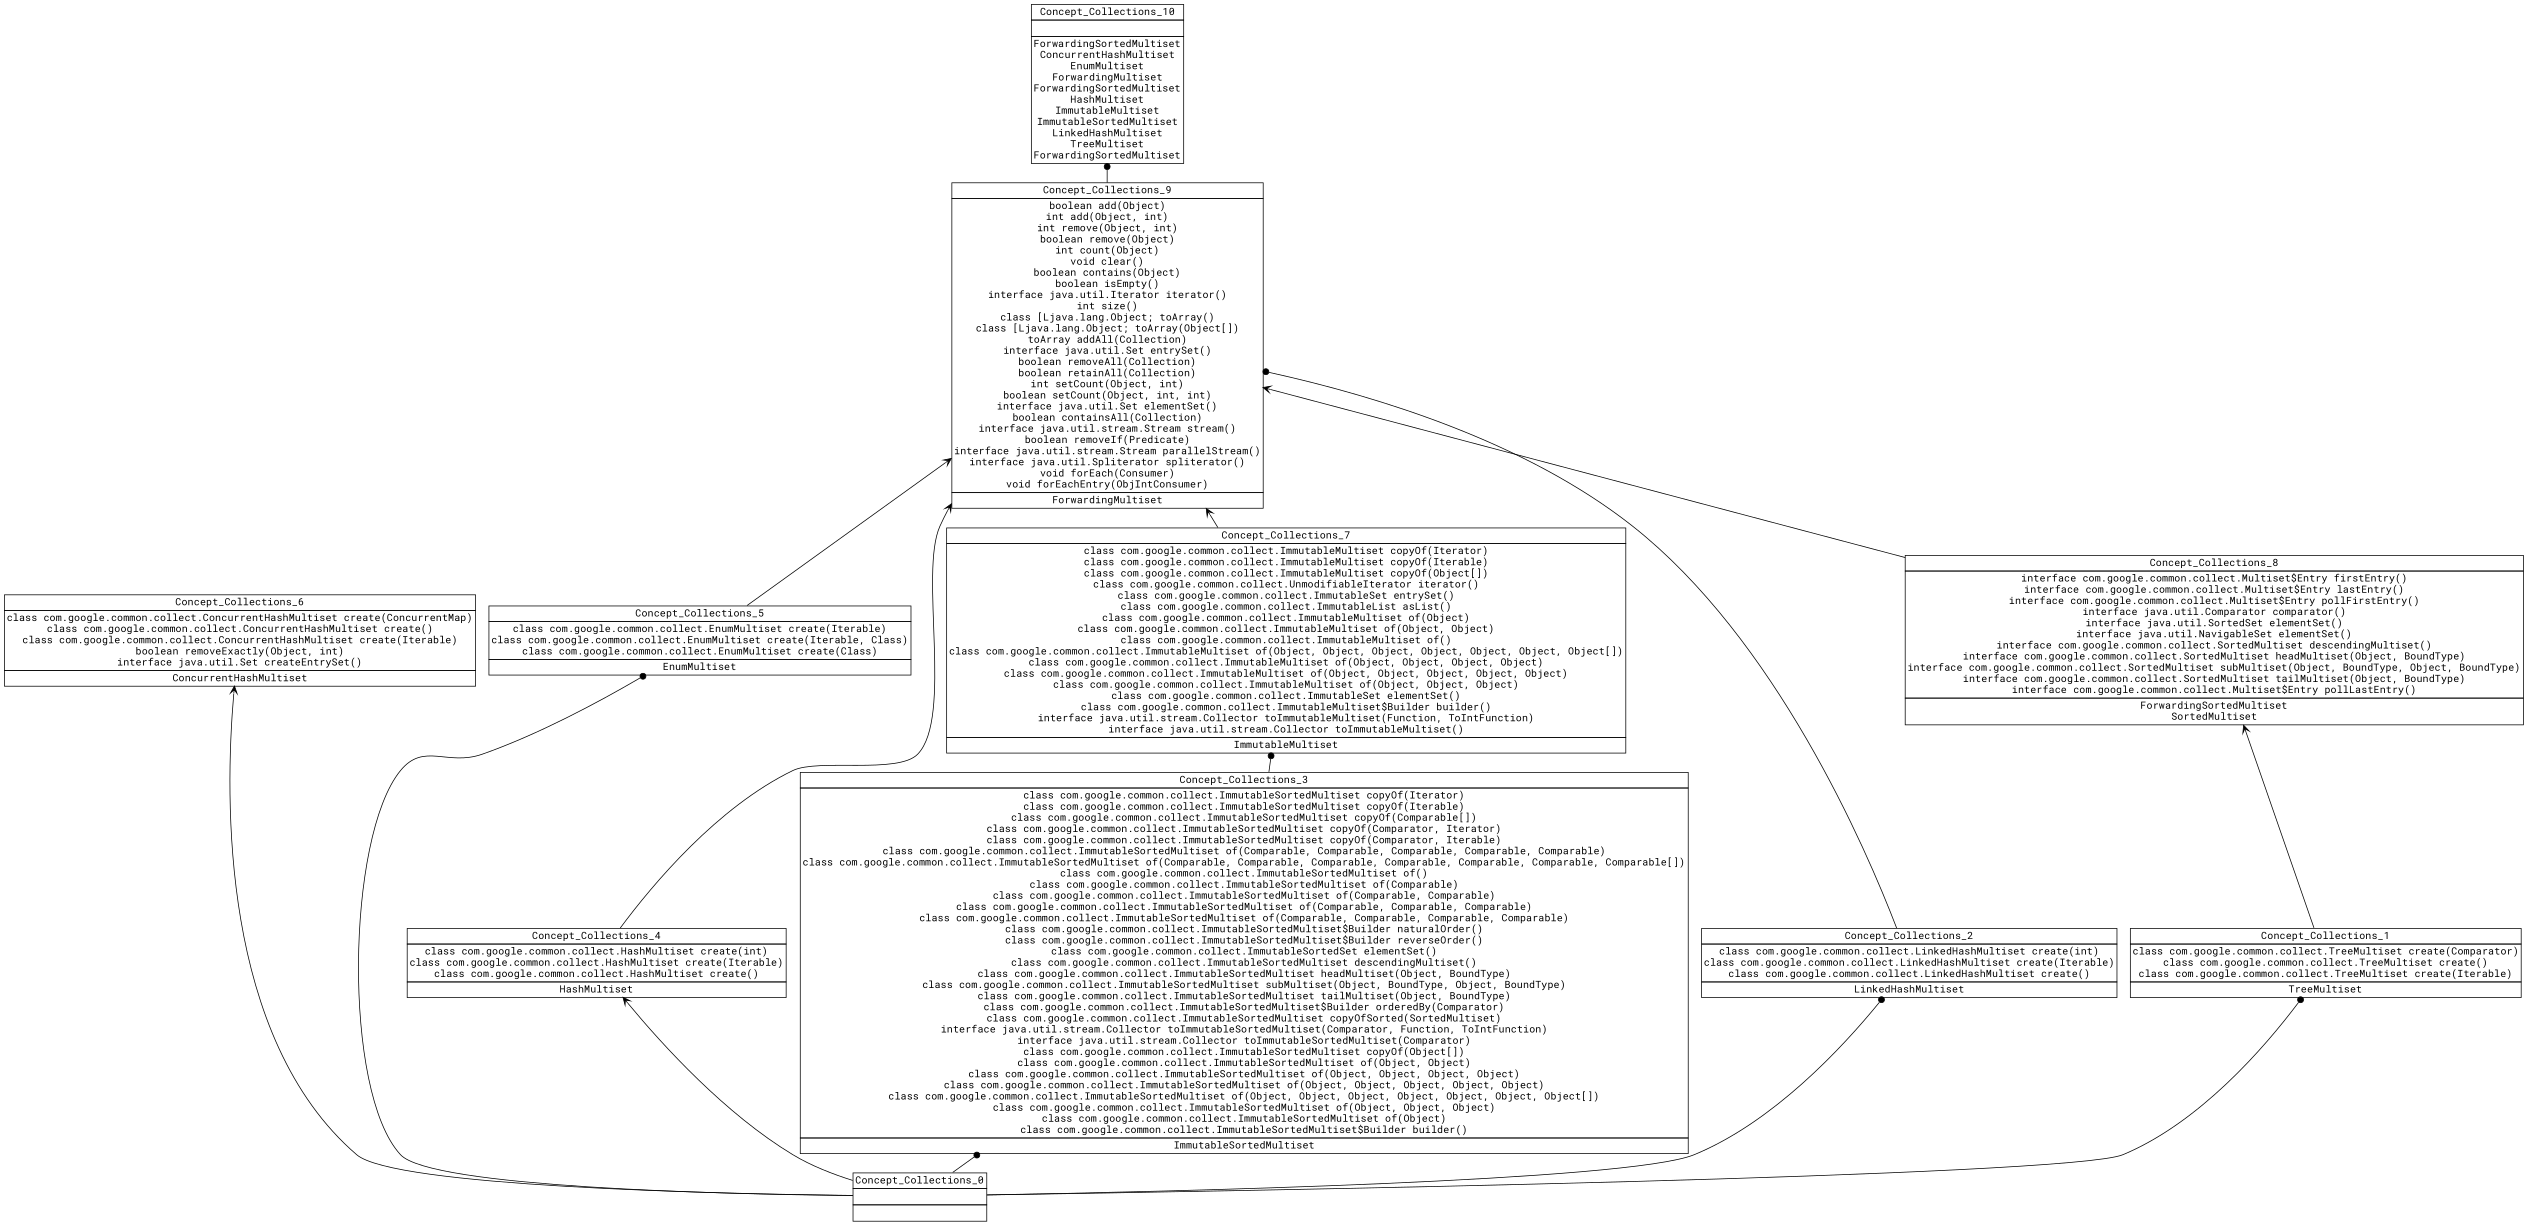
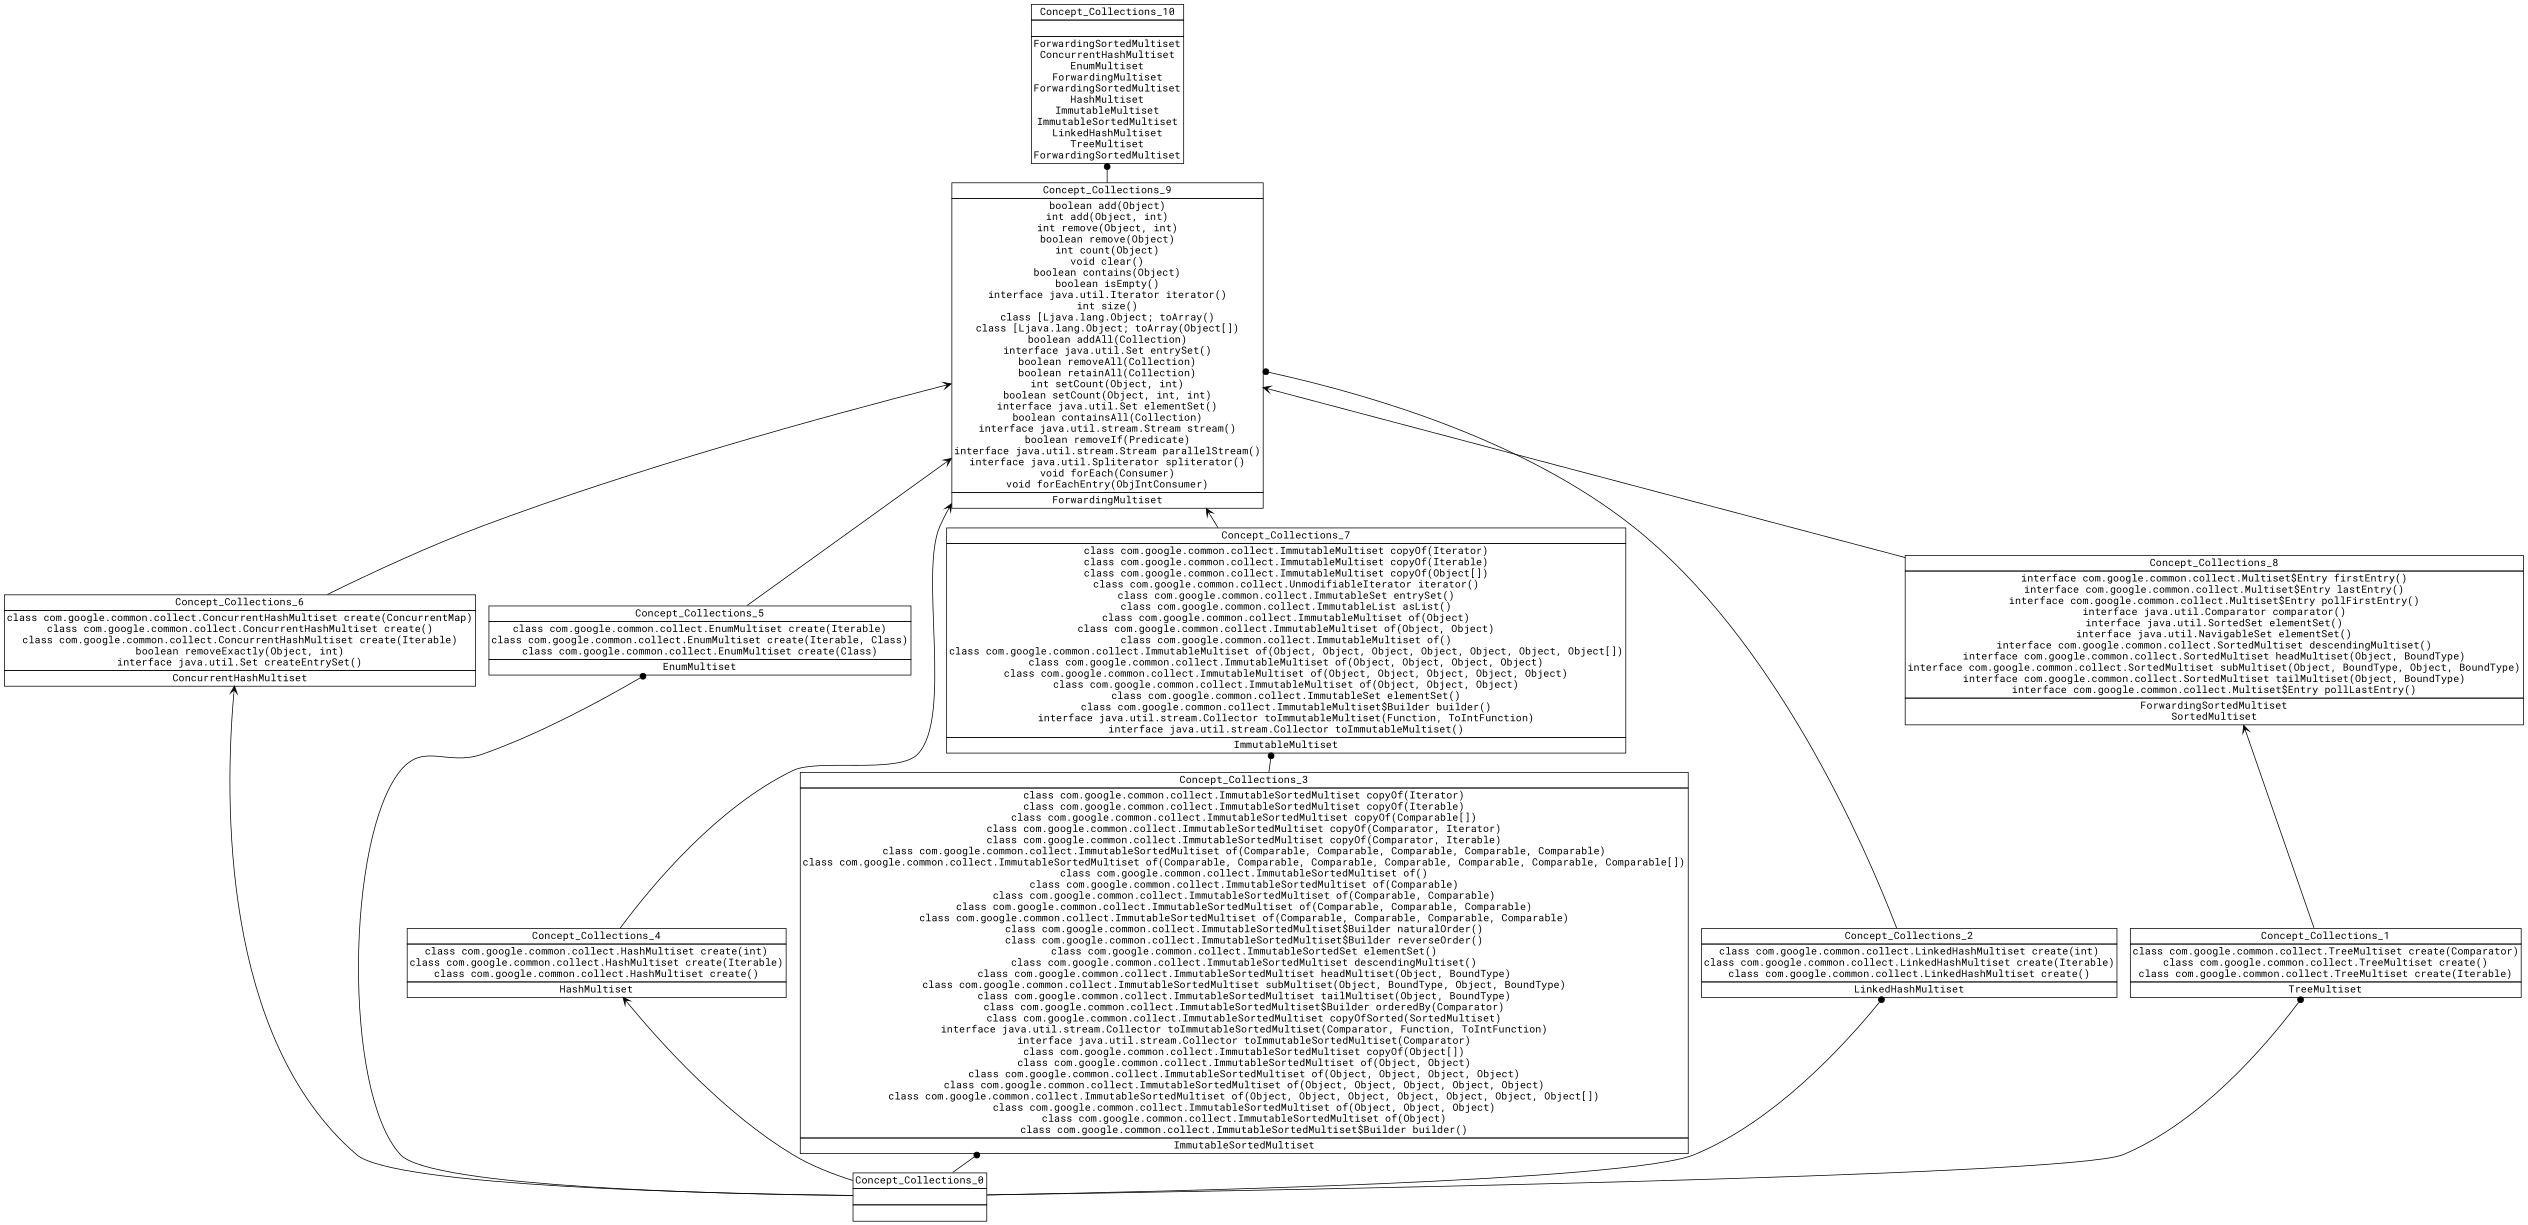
(1108, 340) -> (1108, 340)
none -> (630, 475)
